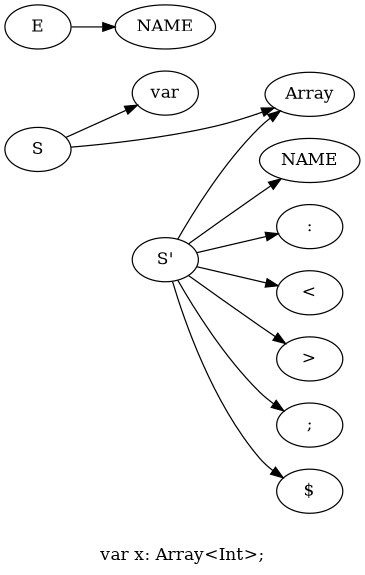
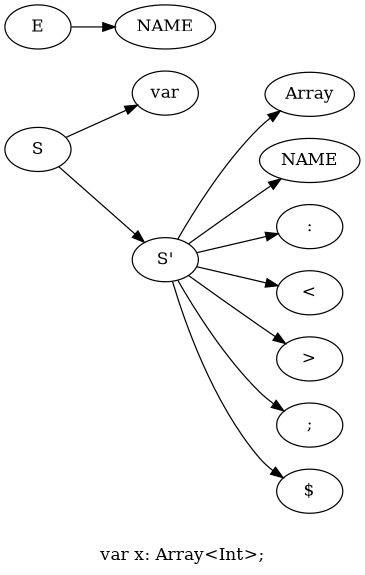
(168, 135) -> (97, 200)
